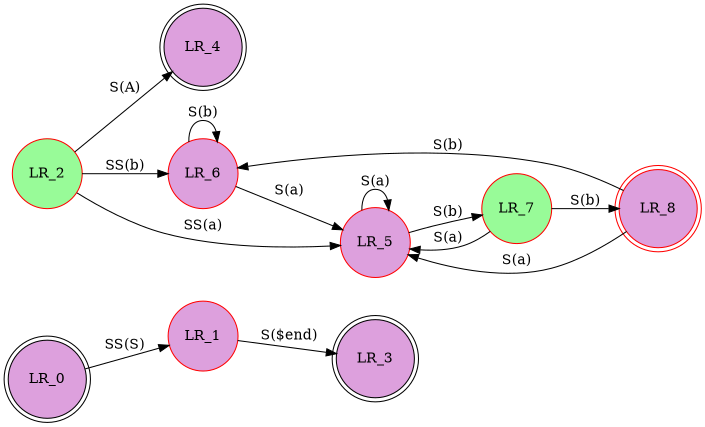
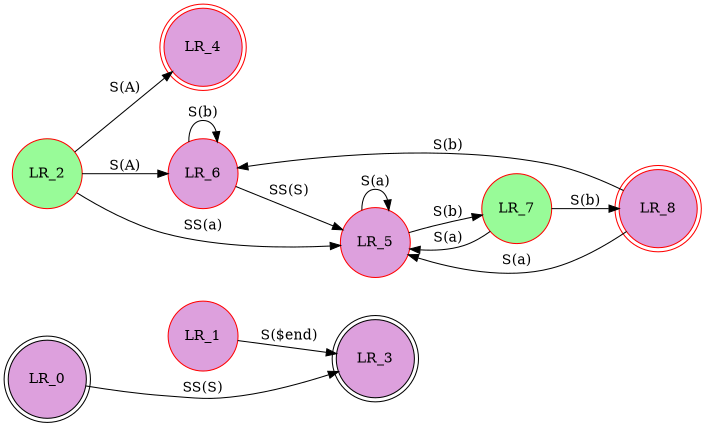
(203, 47) -> (203, 47)
(125, 166) -> (125, 166)
(289, 191) -> (289, 191)
(122, 359) -> (208, 398)
